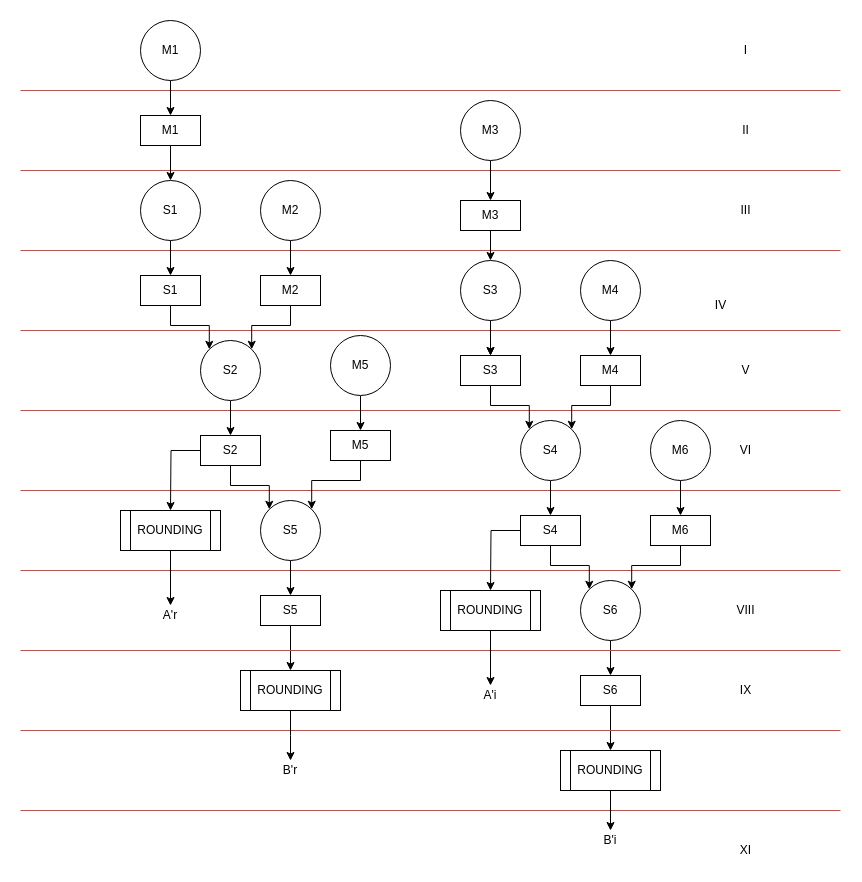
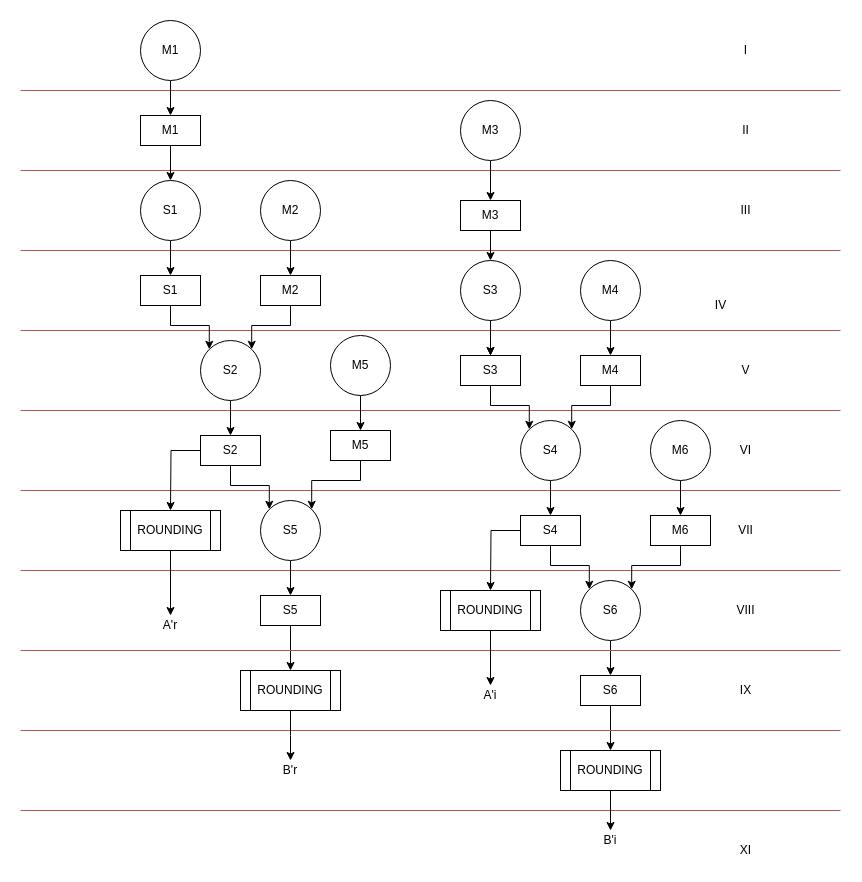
none -> (746, 531)
(171, 616) -> (171, 626)
